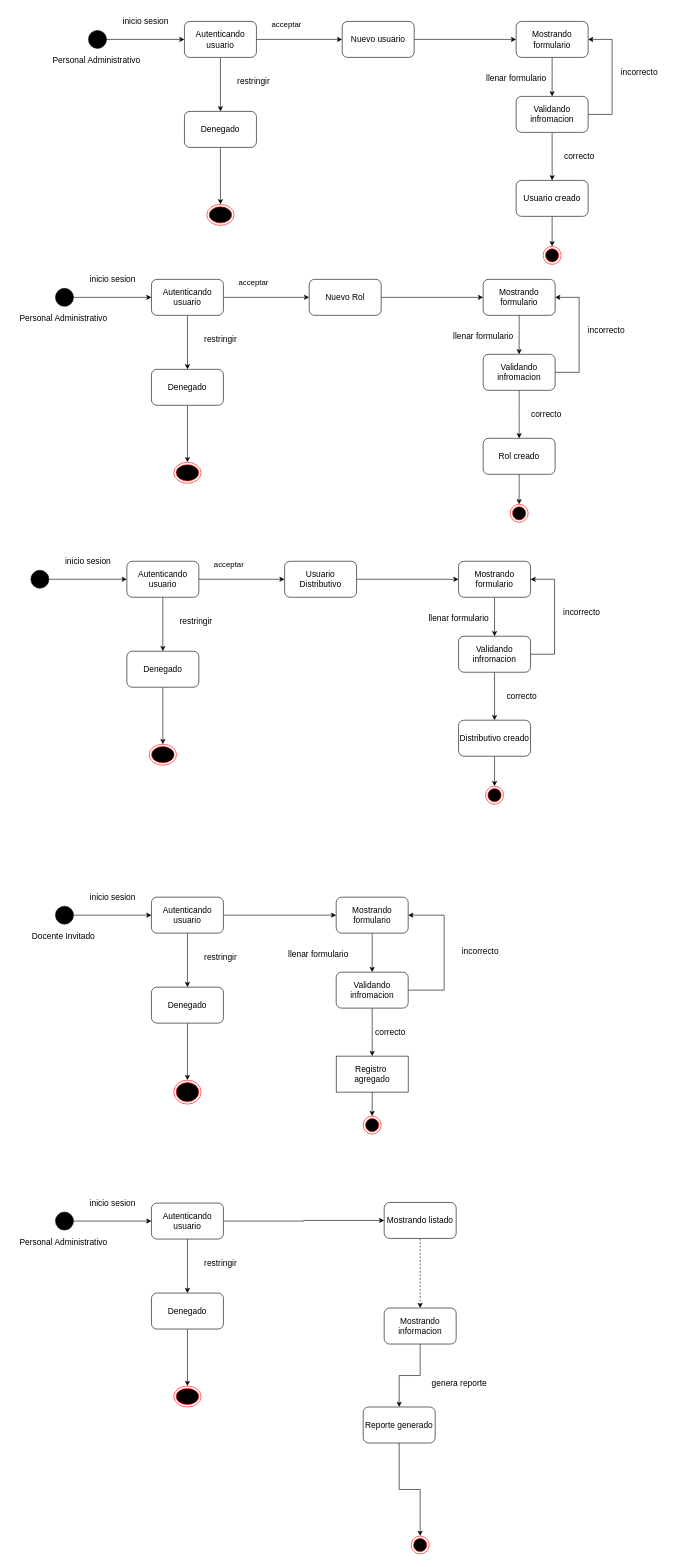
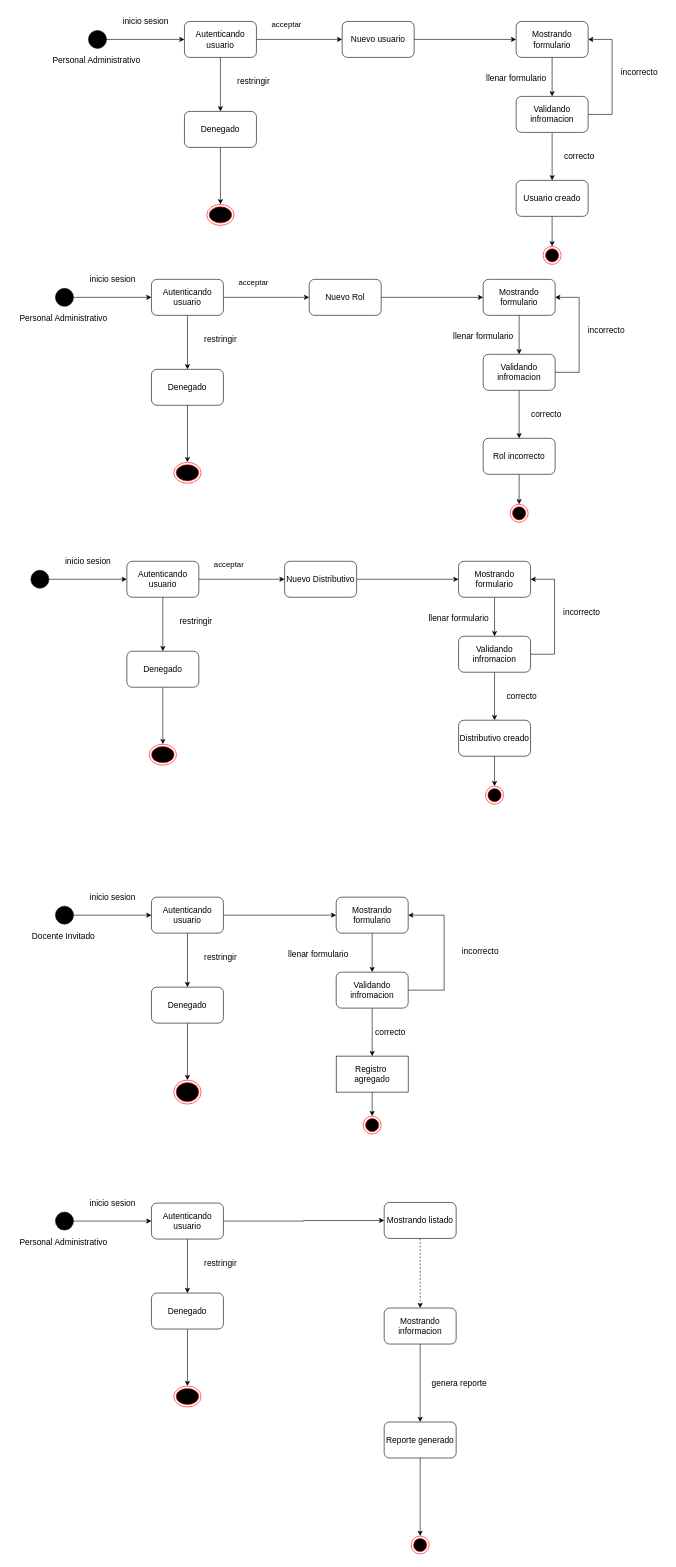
(519, 456) -> (519, 456)
(321, 579) -> (321, 579)
(399, 1425) -> (420, 1440)
